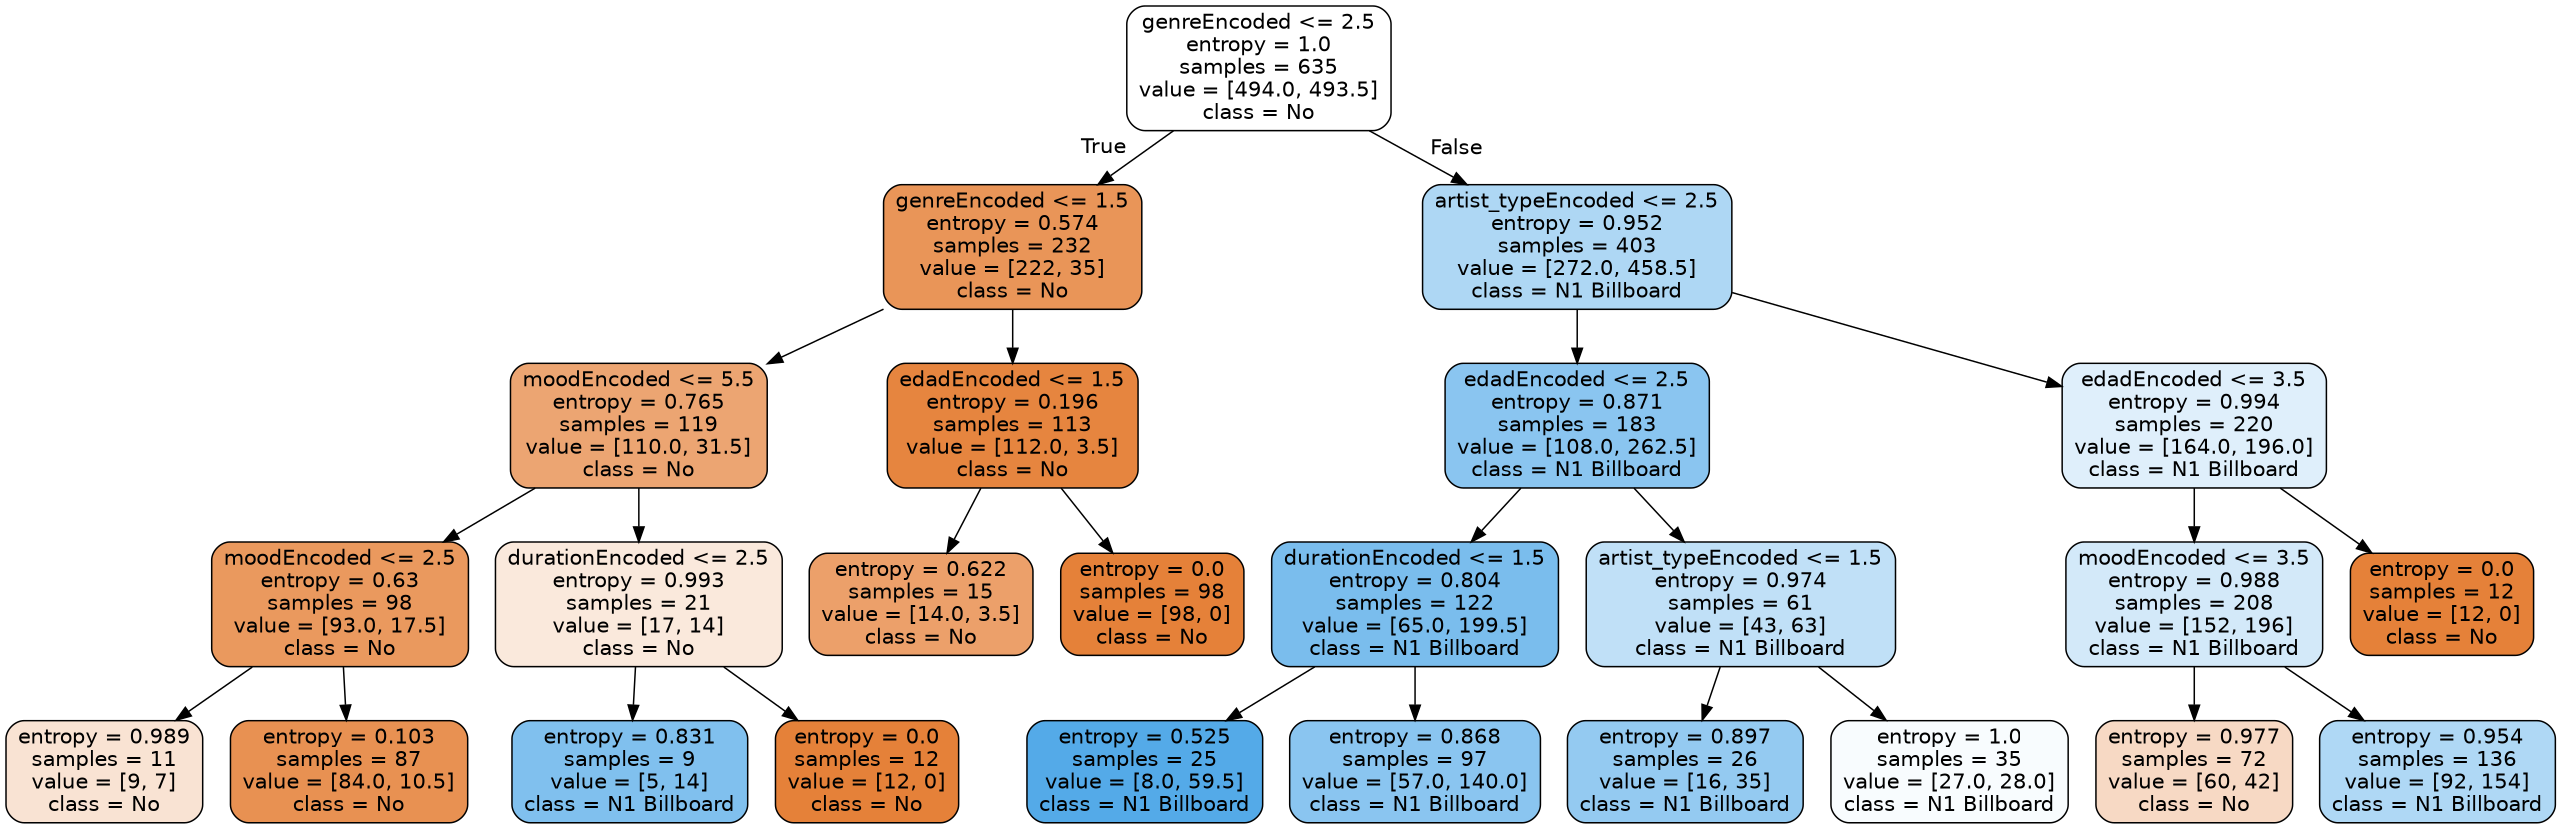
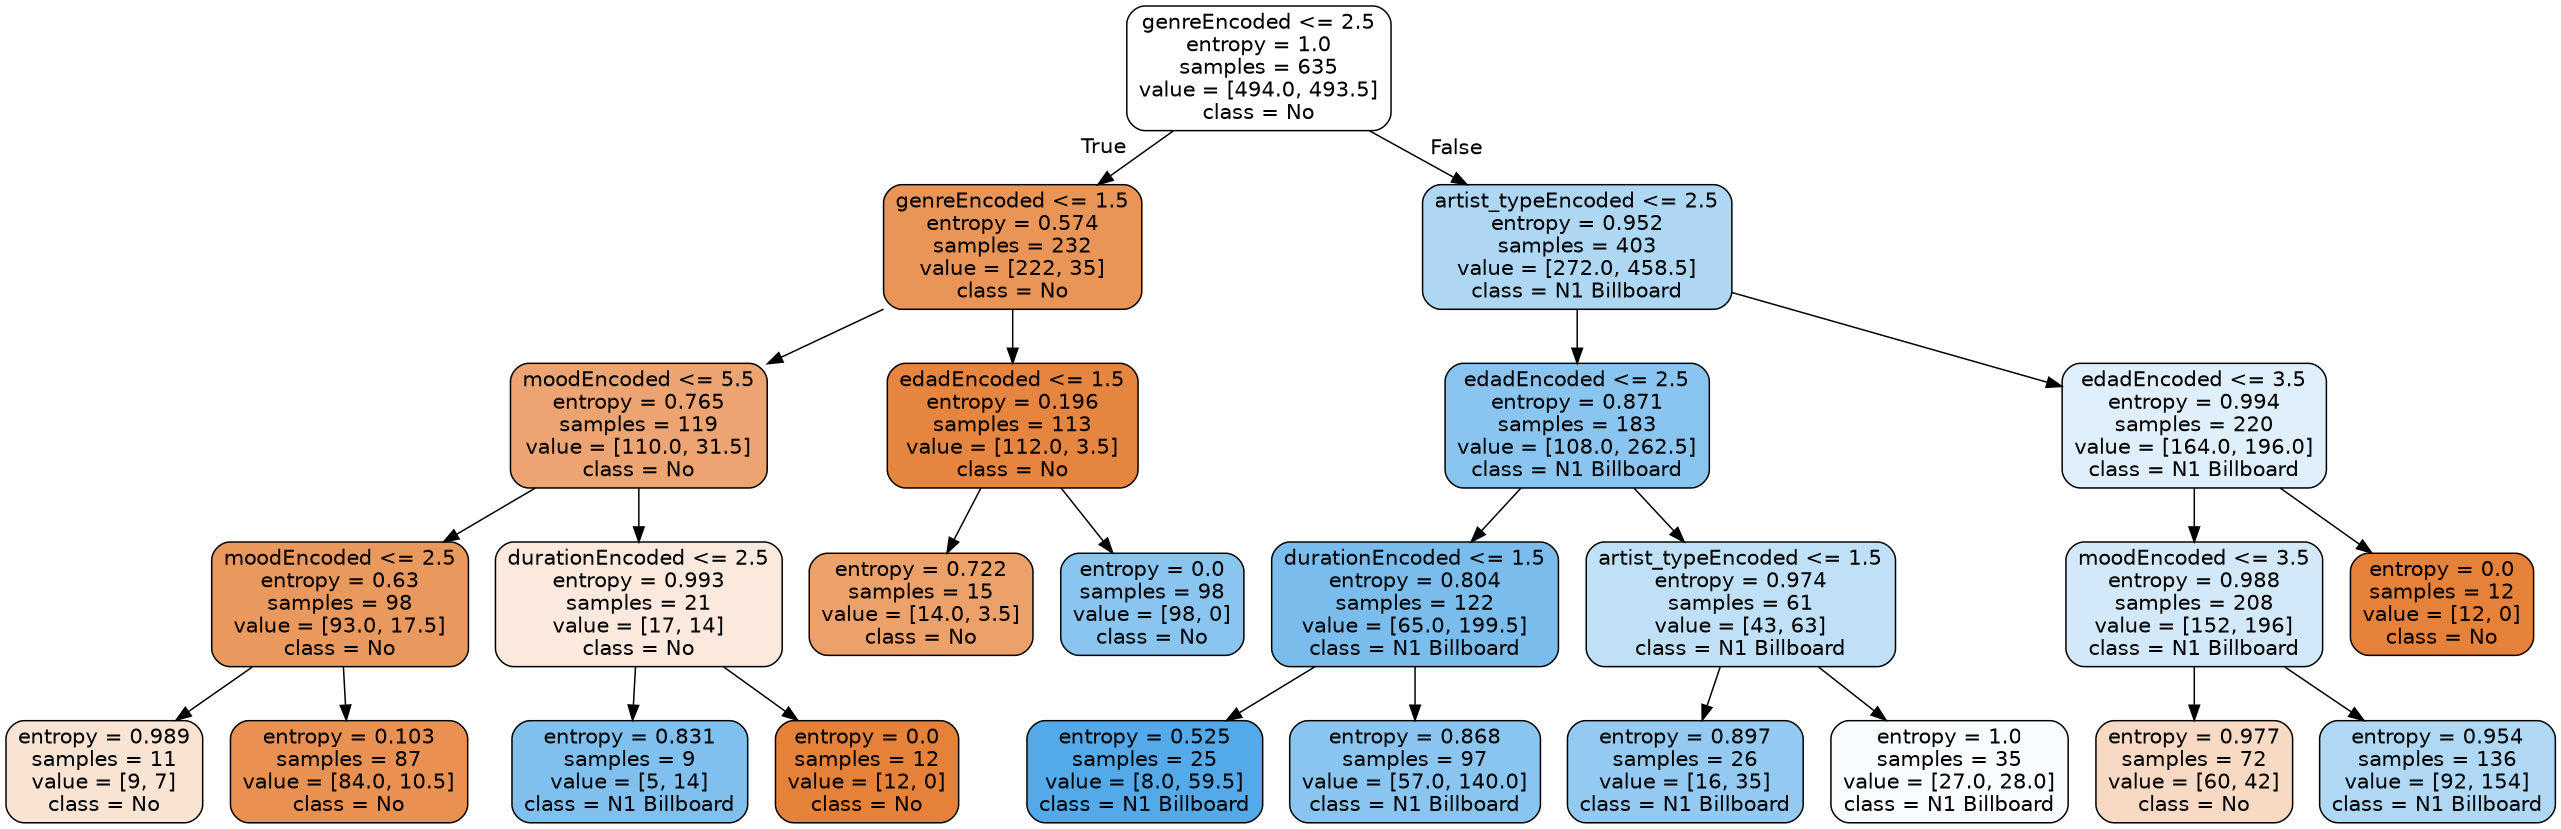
(921, 604) -> (921, 604)
(1152, 604) -> (1152, 604)
